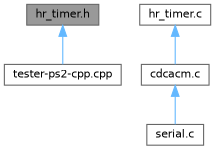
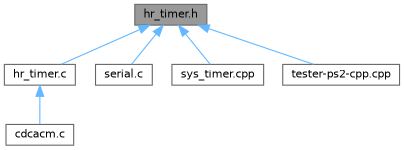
none -> (100, 47)
none -> (218, 75)
(175, 110) -> (144, 49)
